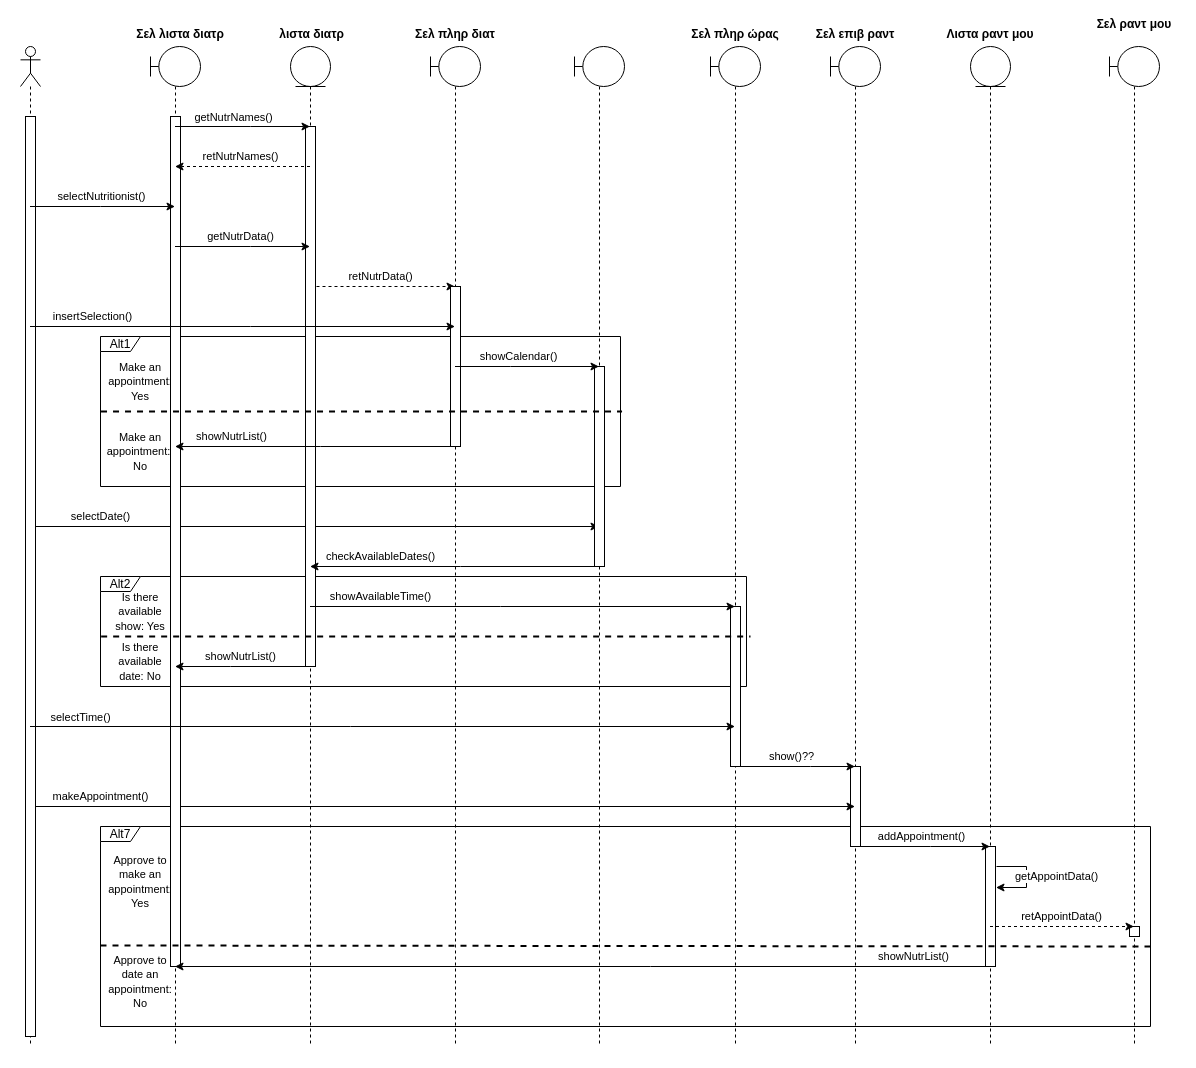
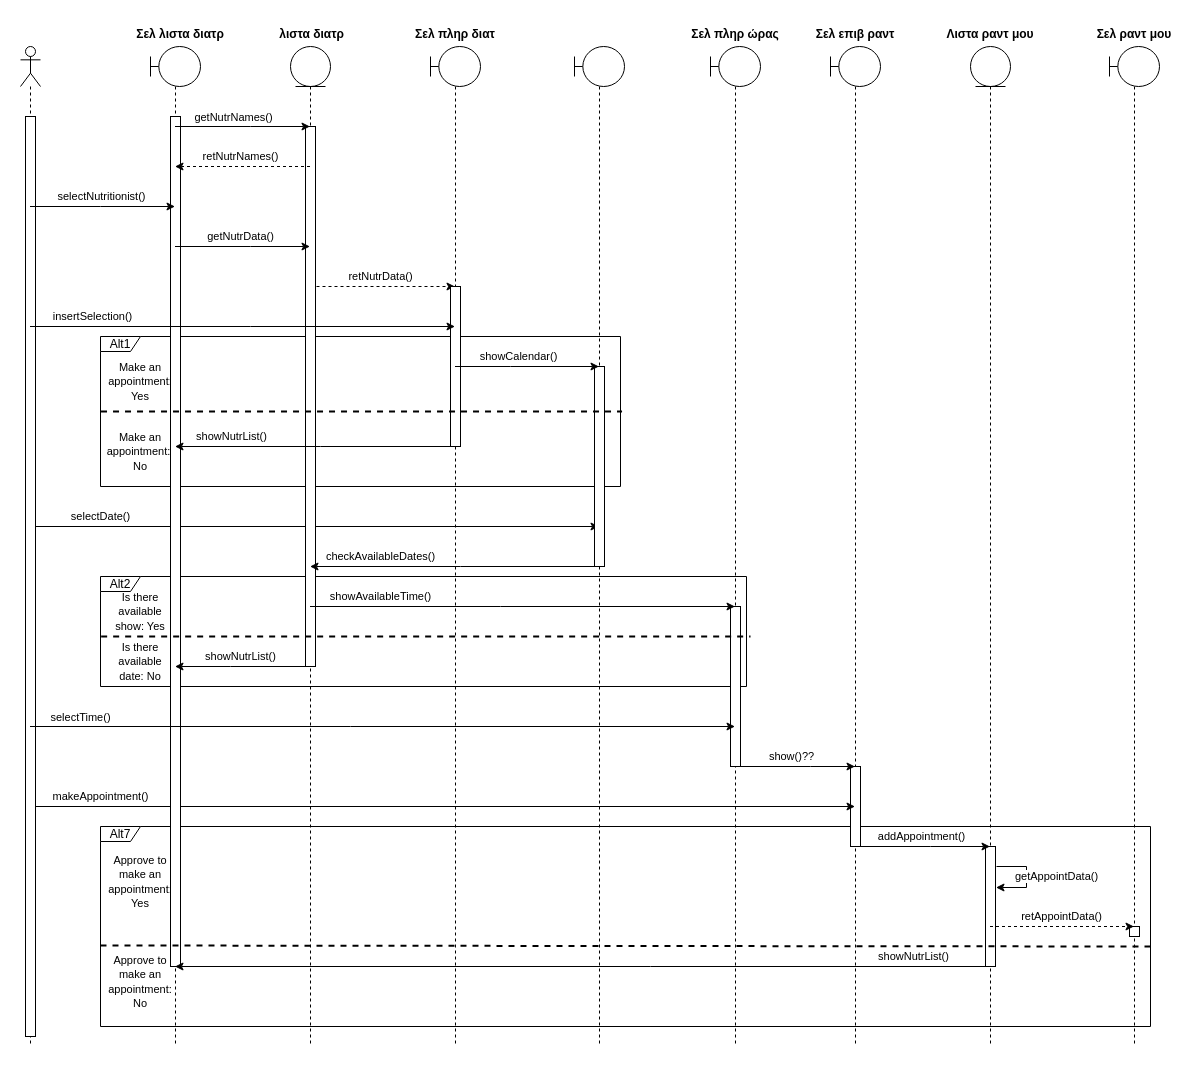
(1135, 24) -> (1135, 34)
(141, 982) -> (141, 982)
